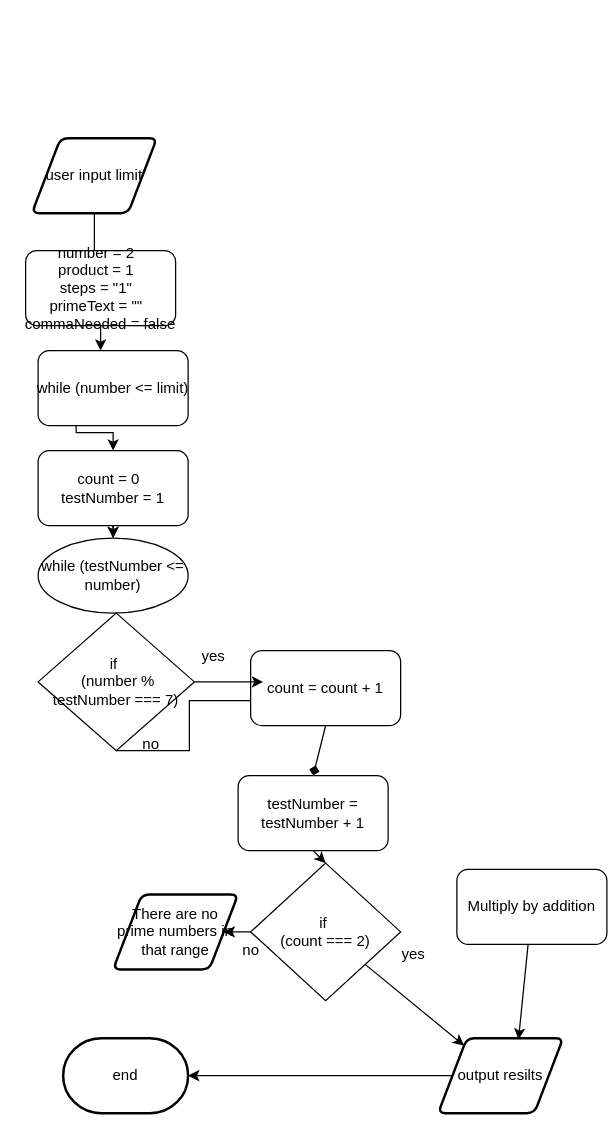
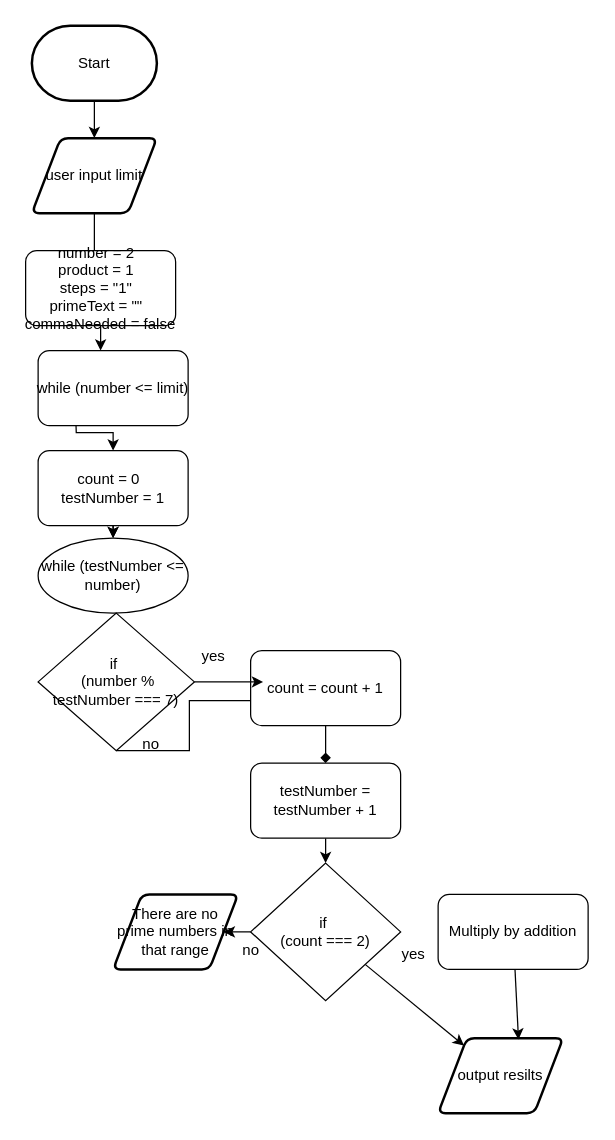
none -> (94, 63)
none -> (94, 115)
(313, 813) -> (326, 801)
(532, 907) -> (513, 932)
(126, 1076) -> none
(324, 1076) -> none
